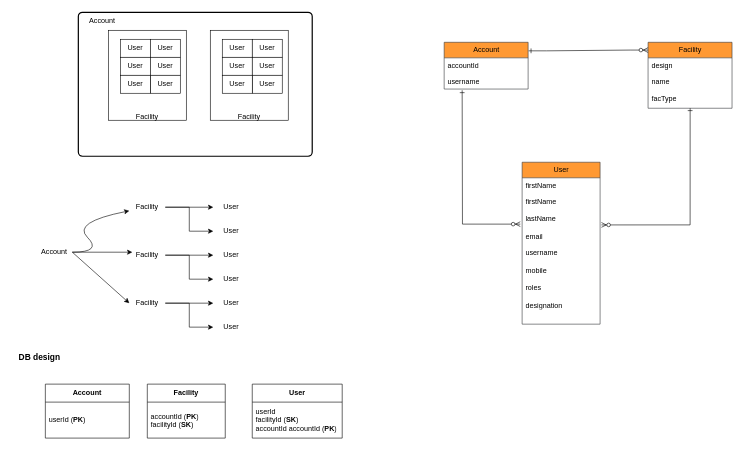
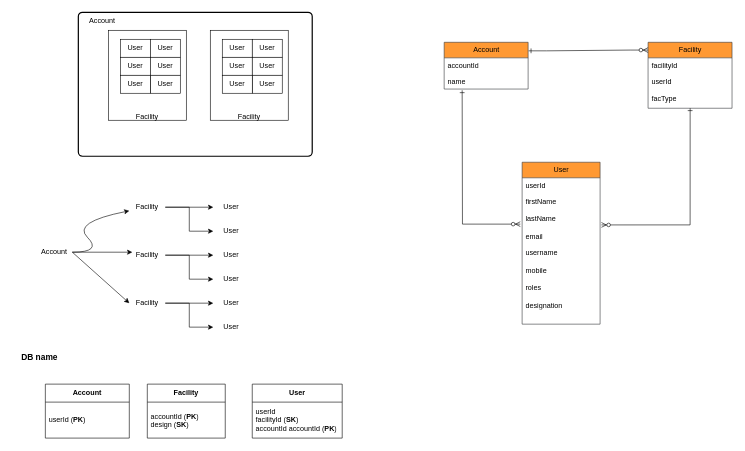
(663, 66) -> (669, 66)
(464, 82) -> (456, 82)
(666, 86) -> (666, 86)
(543, 186) -> (538, 186)
(40, 357) -> (40, 357)
(178, 420) -> (178, 420)
